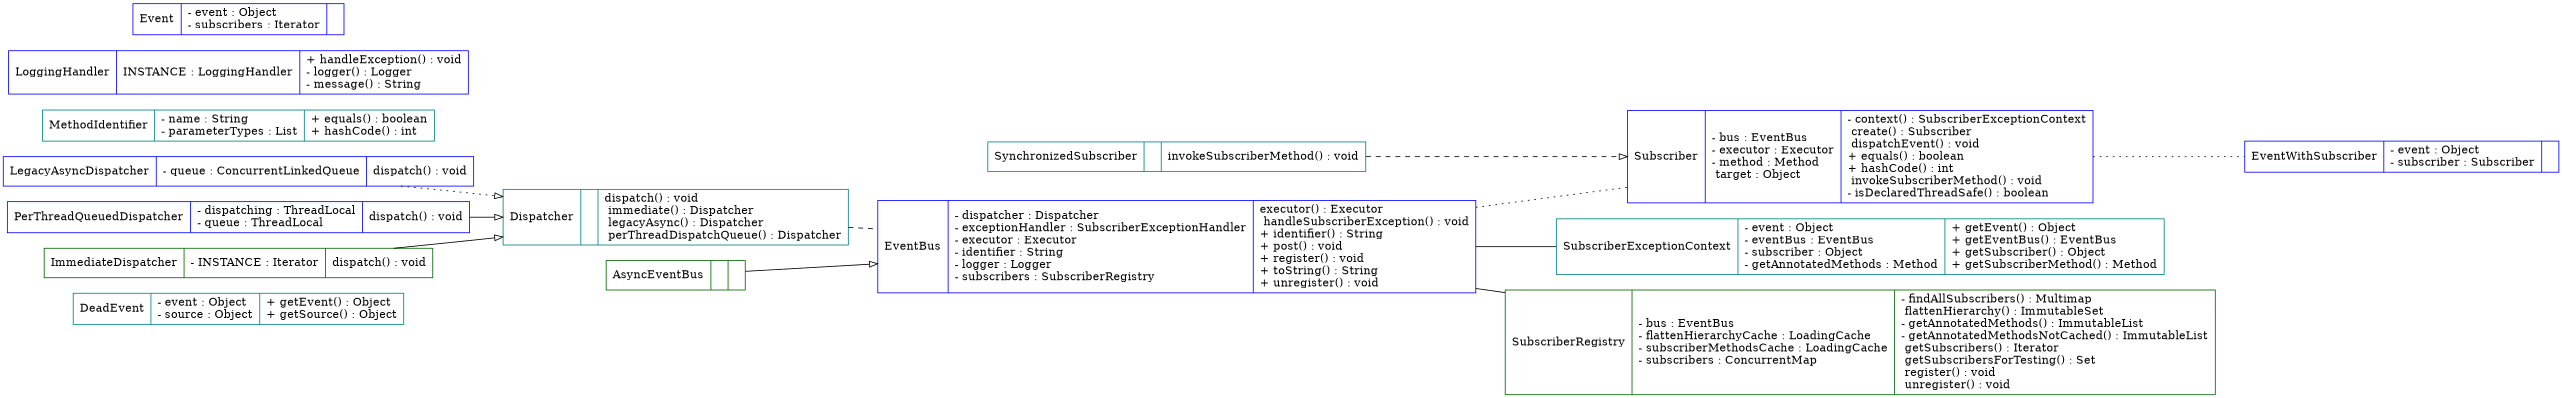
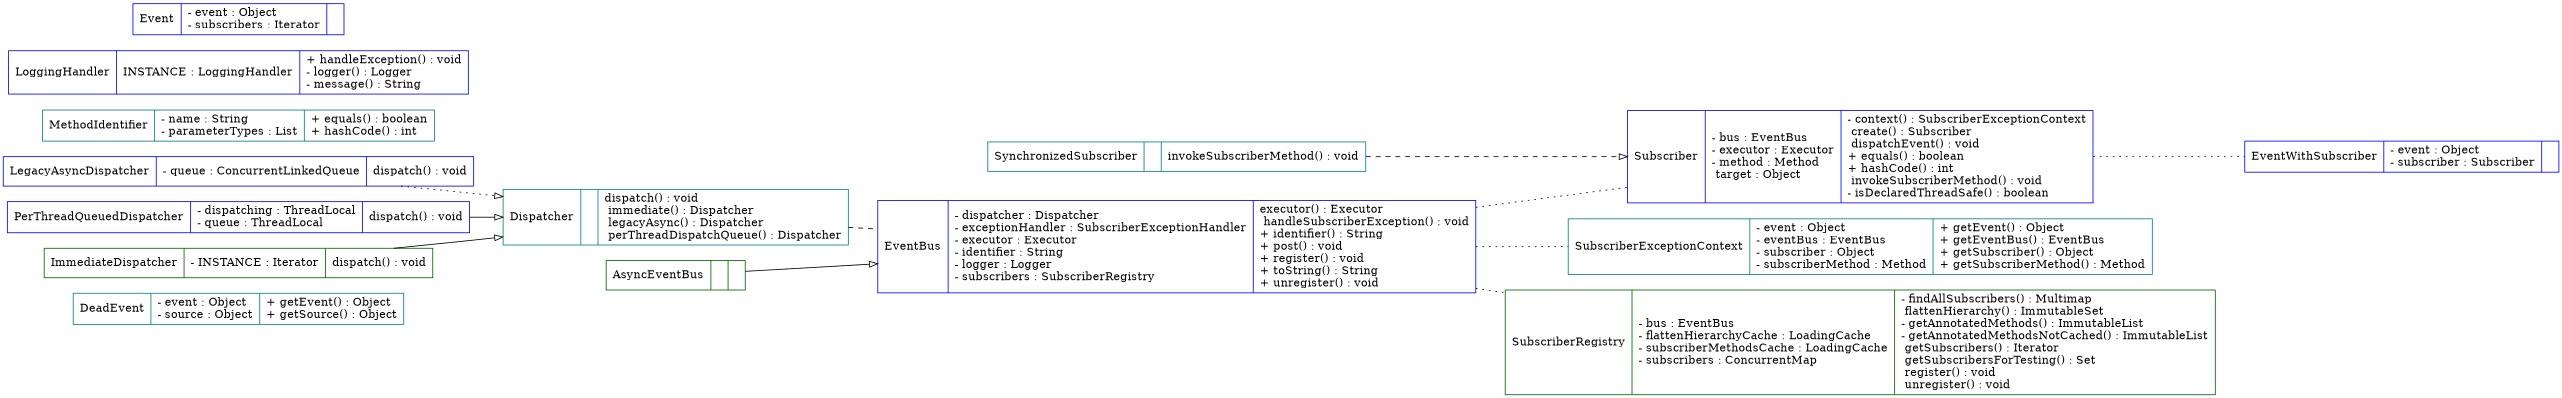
(1516, 247) -> (1522, 247)
(1841, 265) -> (1841, 265)
(1490, 291) -> (1490, 291)
